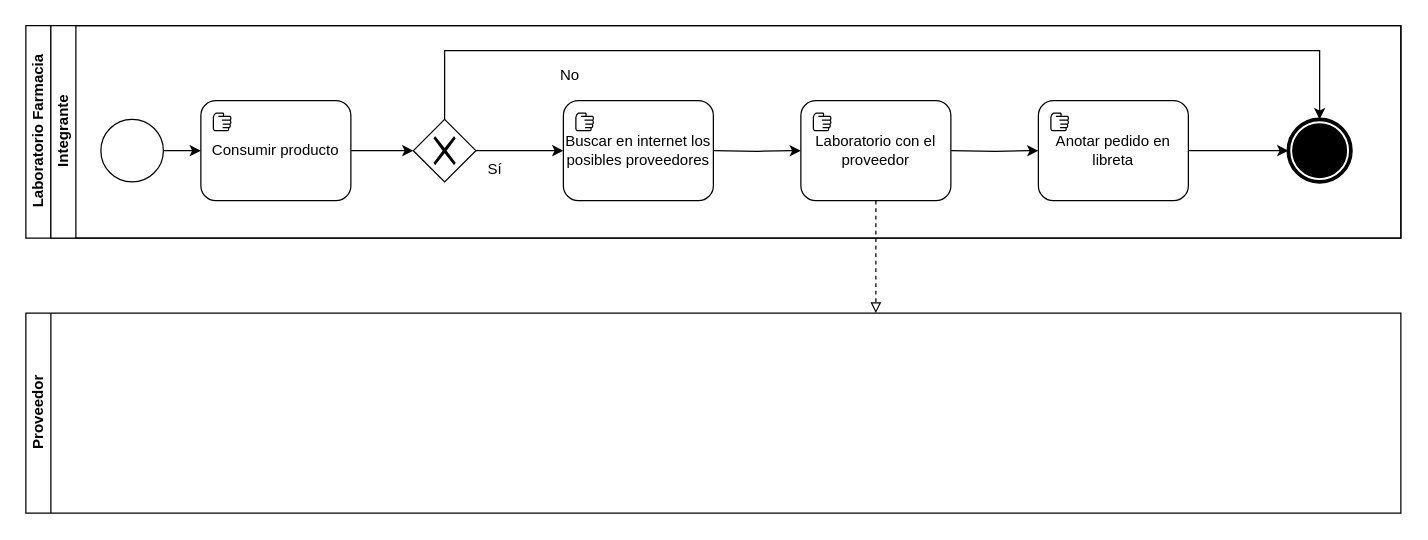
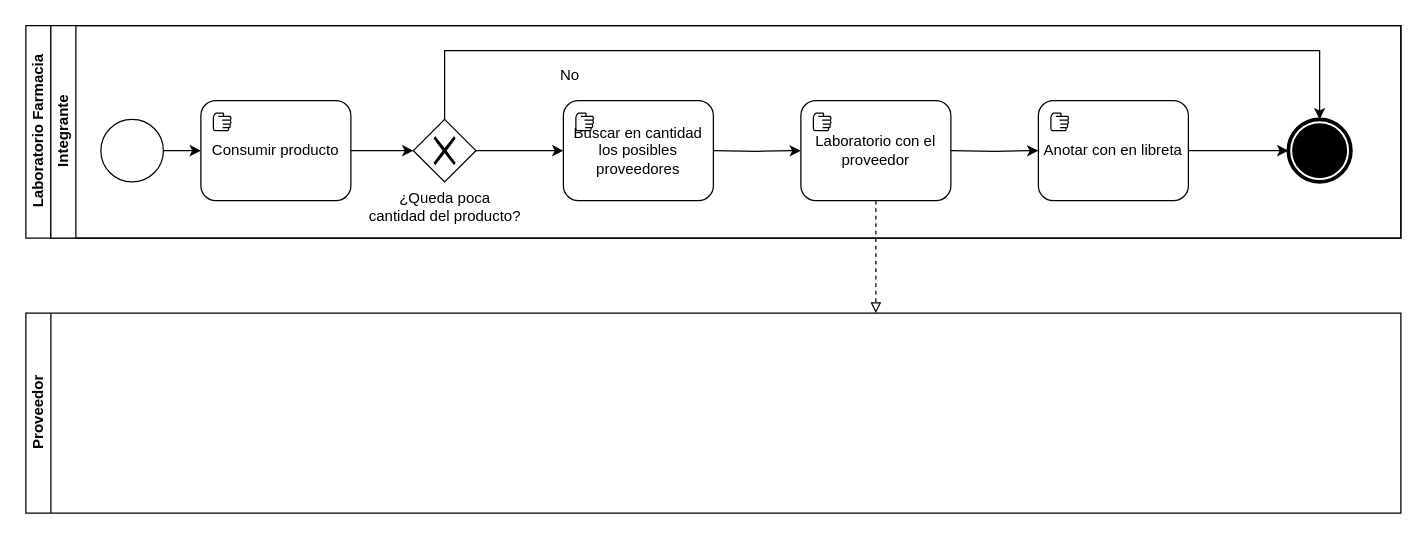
(638, 151) -> (638, 151)
(1113, 151) -> (1113, 151)
(494, 169) -> none
none -> (444, 207)
